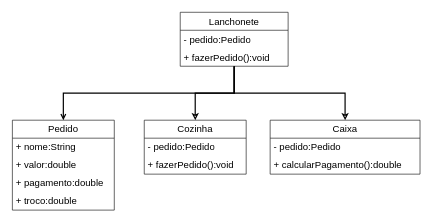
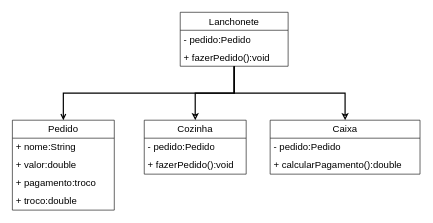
(61, 183) -> (59, 183)
